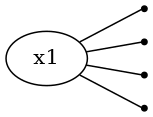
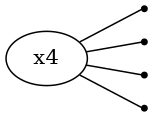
(47, 58) -> (47, 58)
